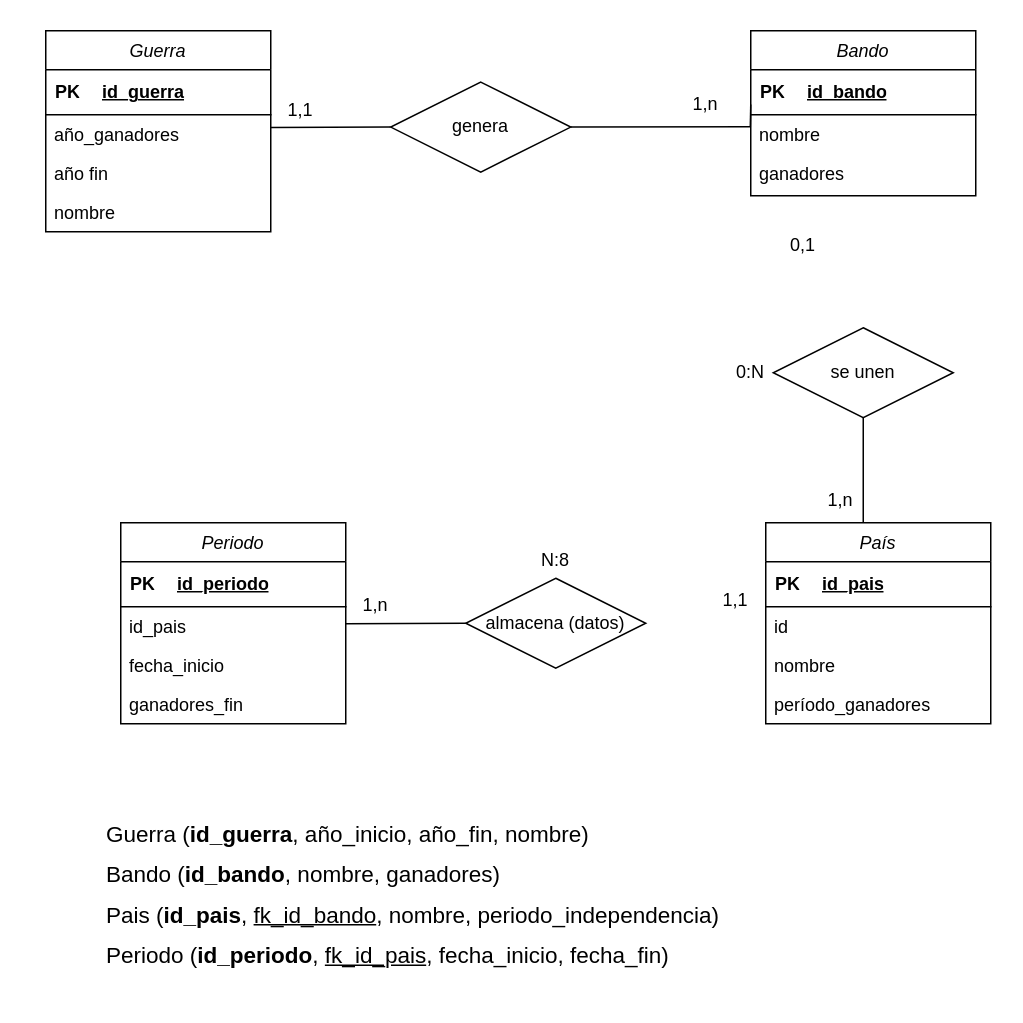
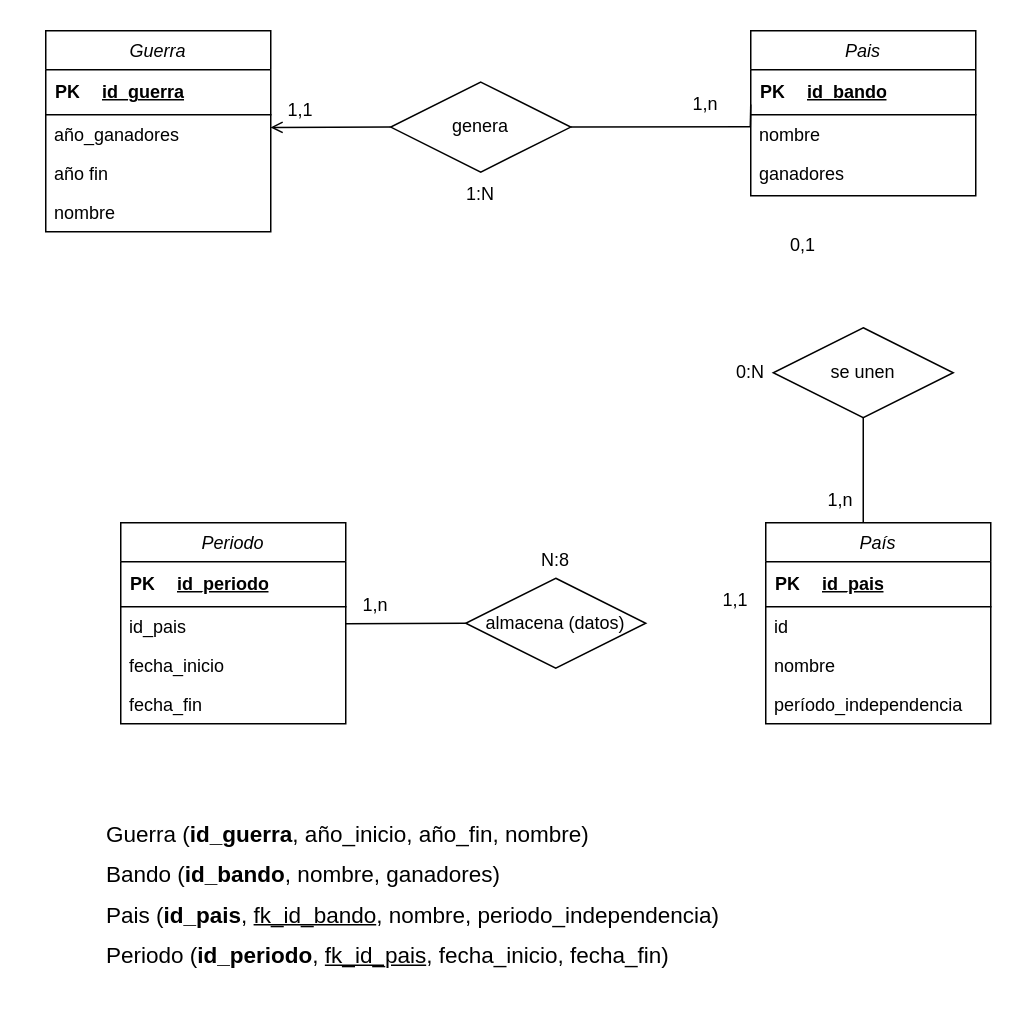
(863, 51) -> (863, 51)
(276, 127) -> (277, 127)
none -> (481, 195)
(192, 705) -> (172, 705)
(860, 705) -> (875, 705)
